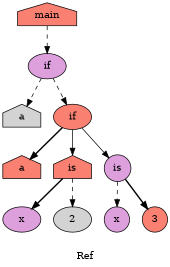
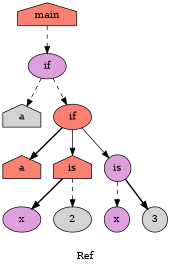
(155, 219) -> (155, 219)
